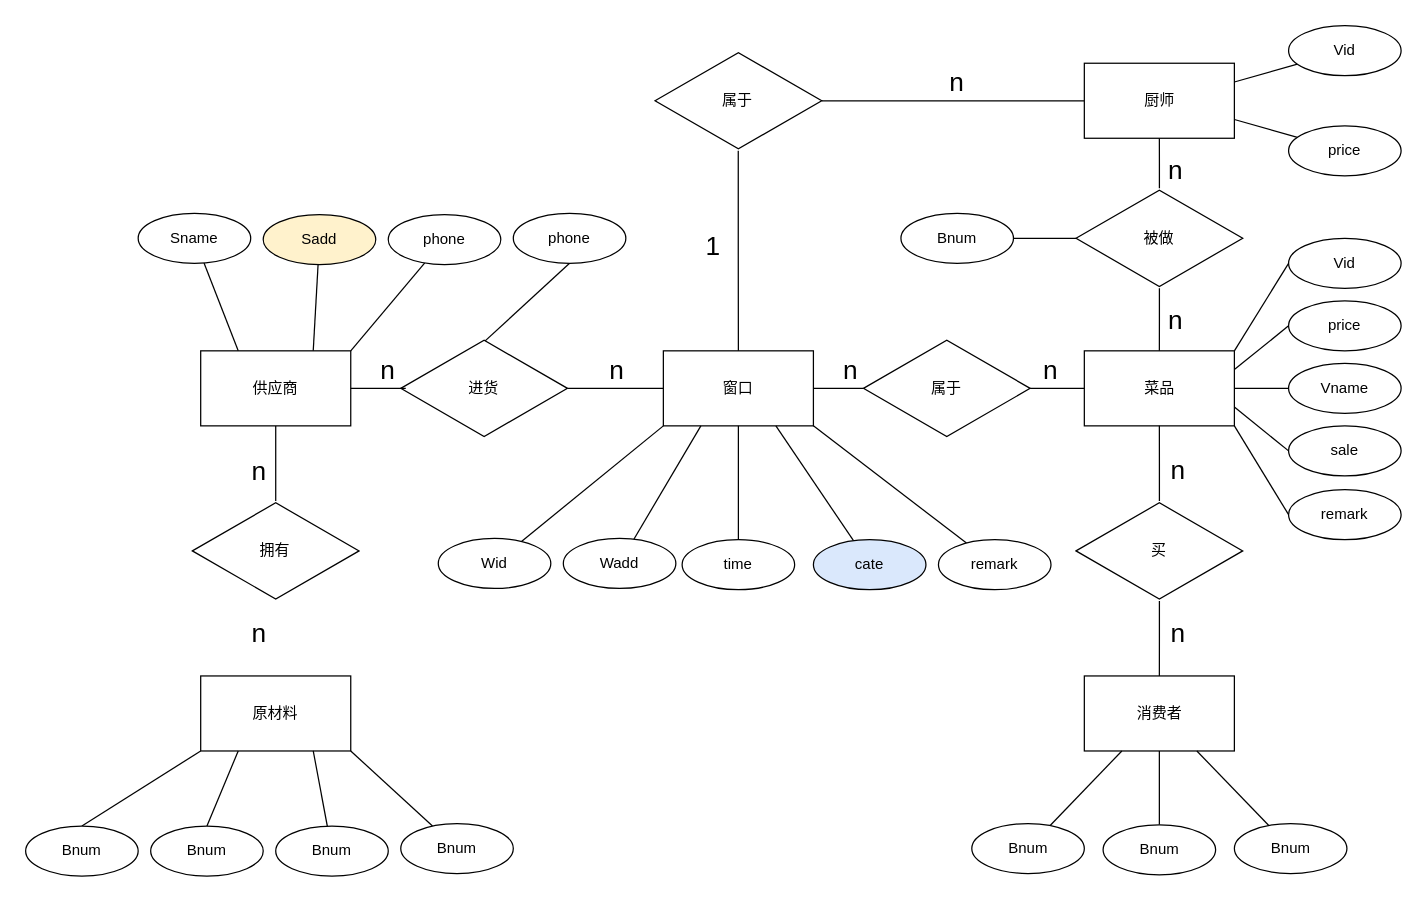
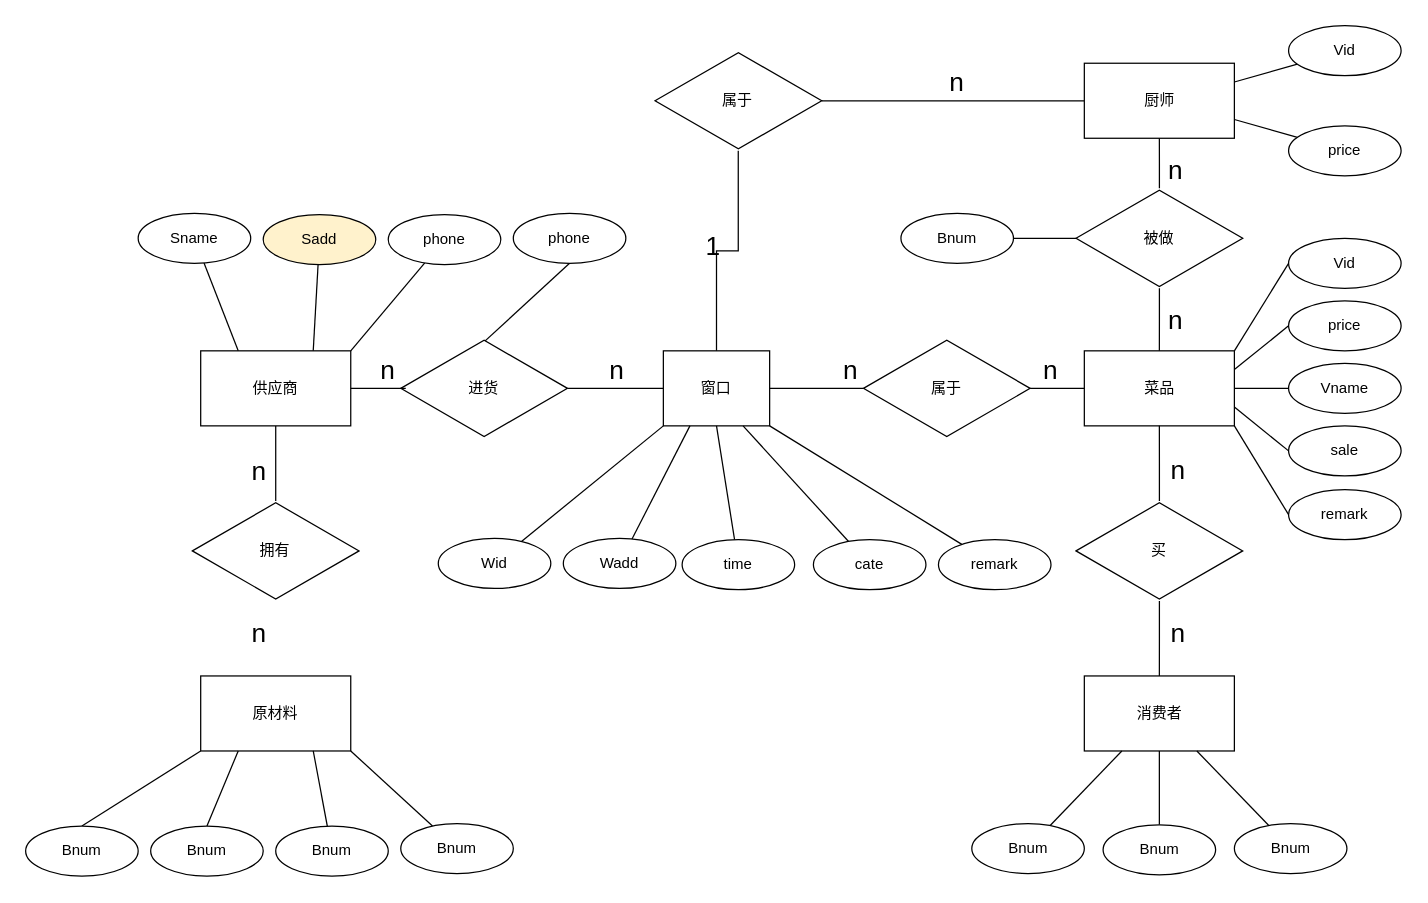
(738, 388) -> (716, 388)
(869, 564) -> (869, 564)
